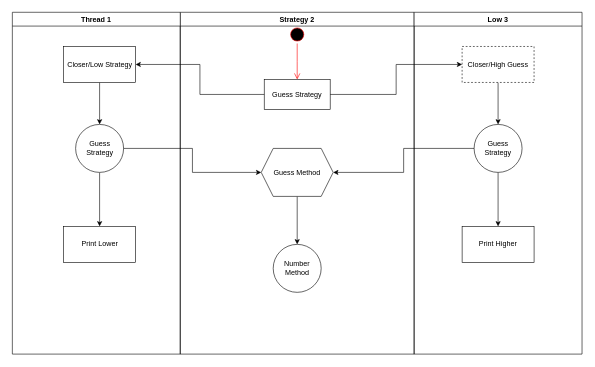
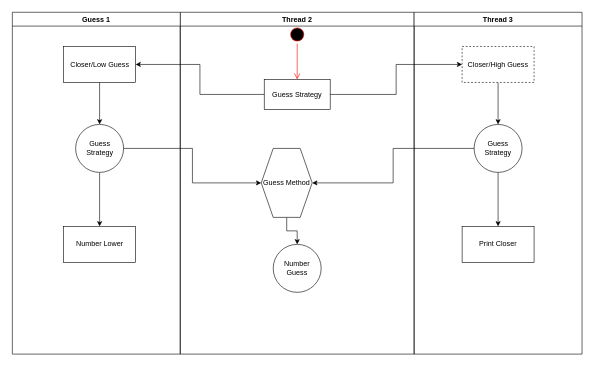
(96, 20) -> (96, 20)
(297, 20) -> (297, 20)
(498, 20) -> (498, 20)
(100, 65) -> (100, 65)
(297, 173) -> (287, 183)
(100, 245) -> (100, 245)
(498, 245) -> (498, 245)
(297, 269) -> (297, 269)
